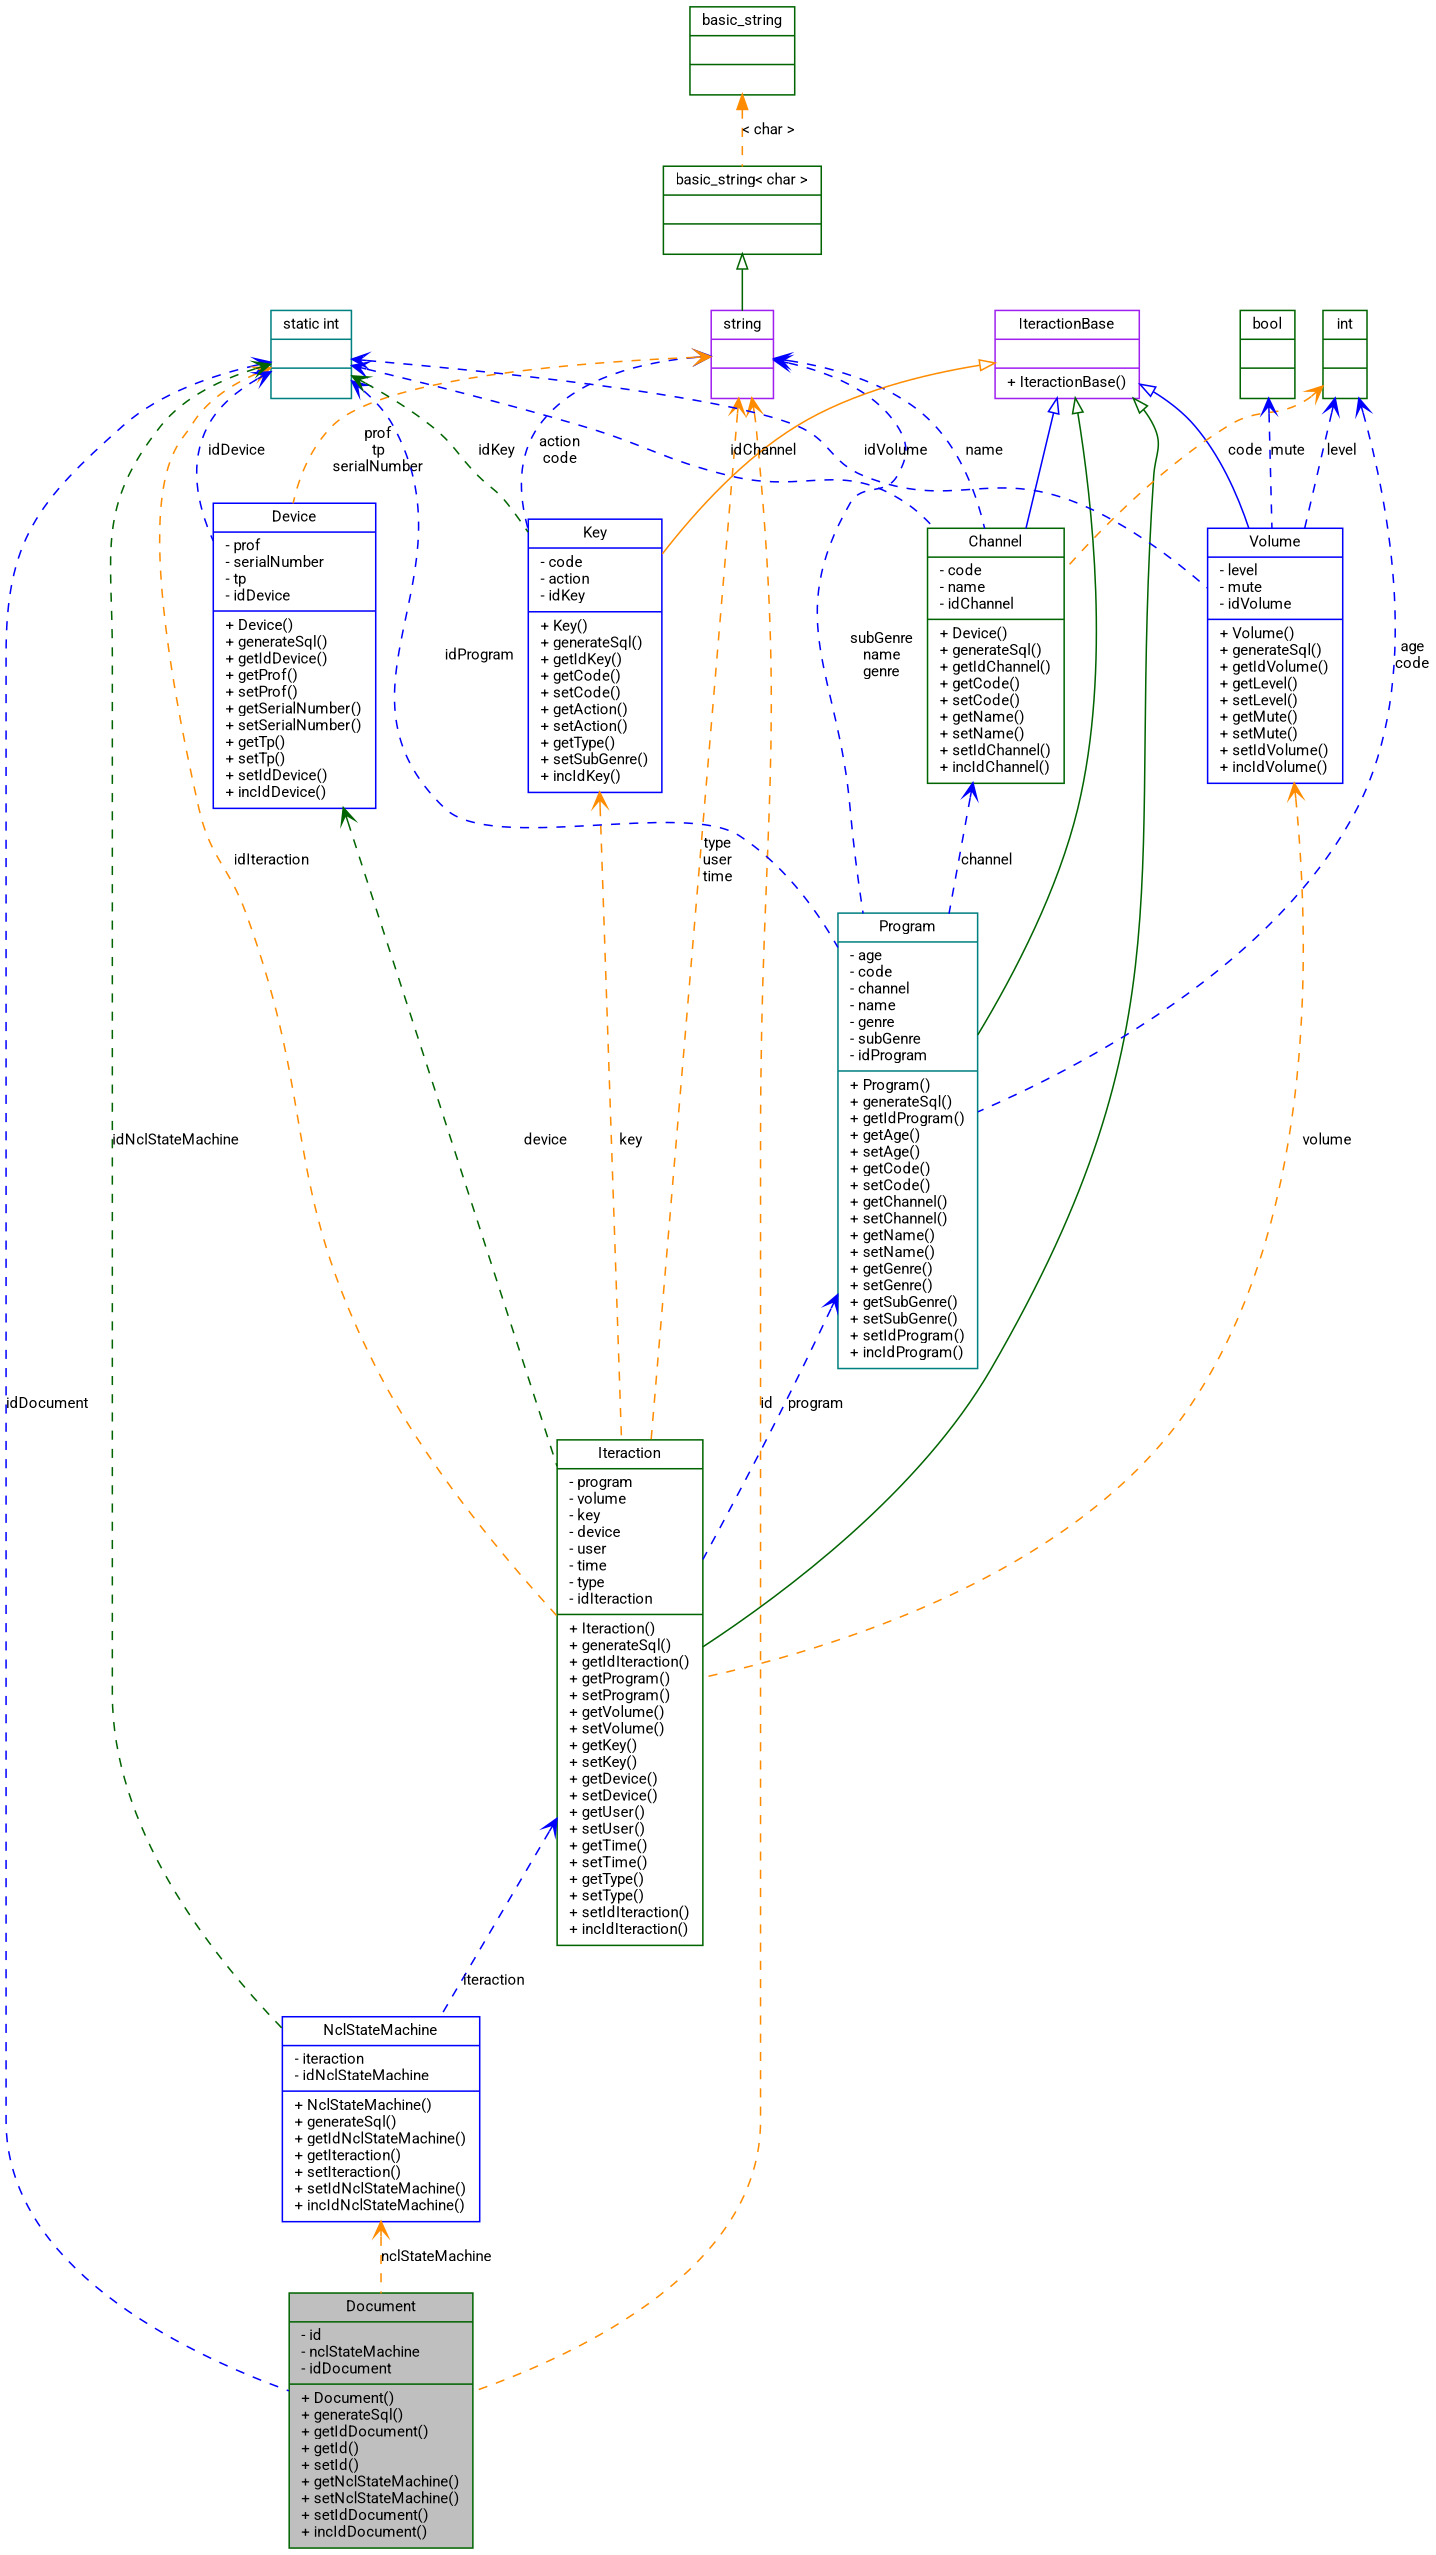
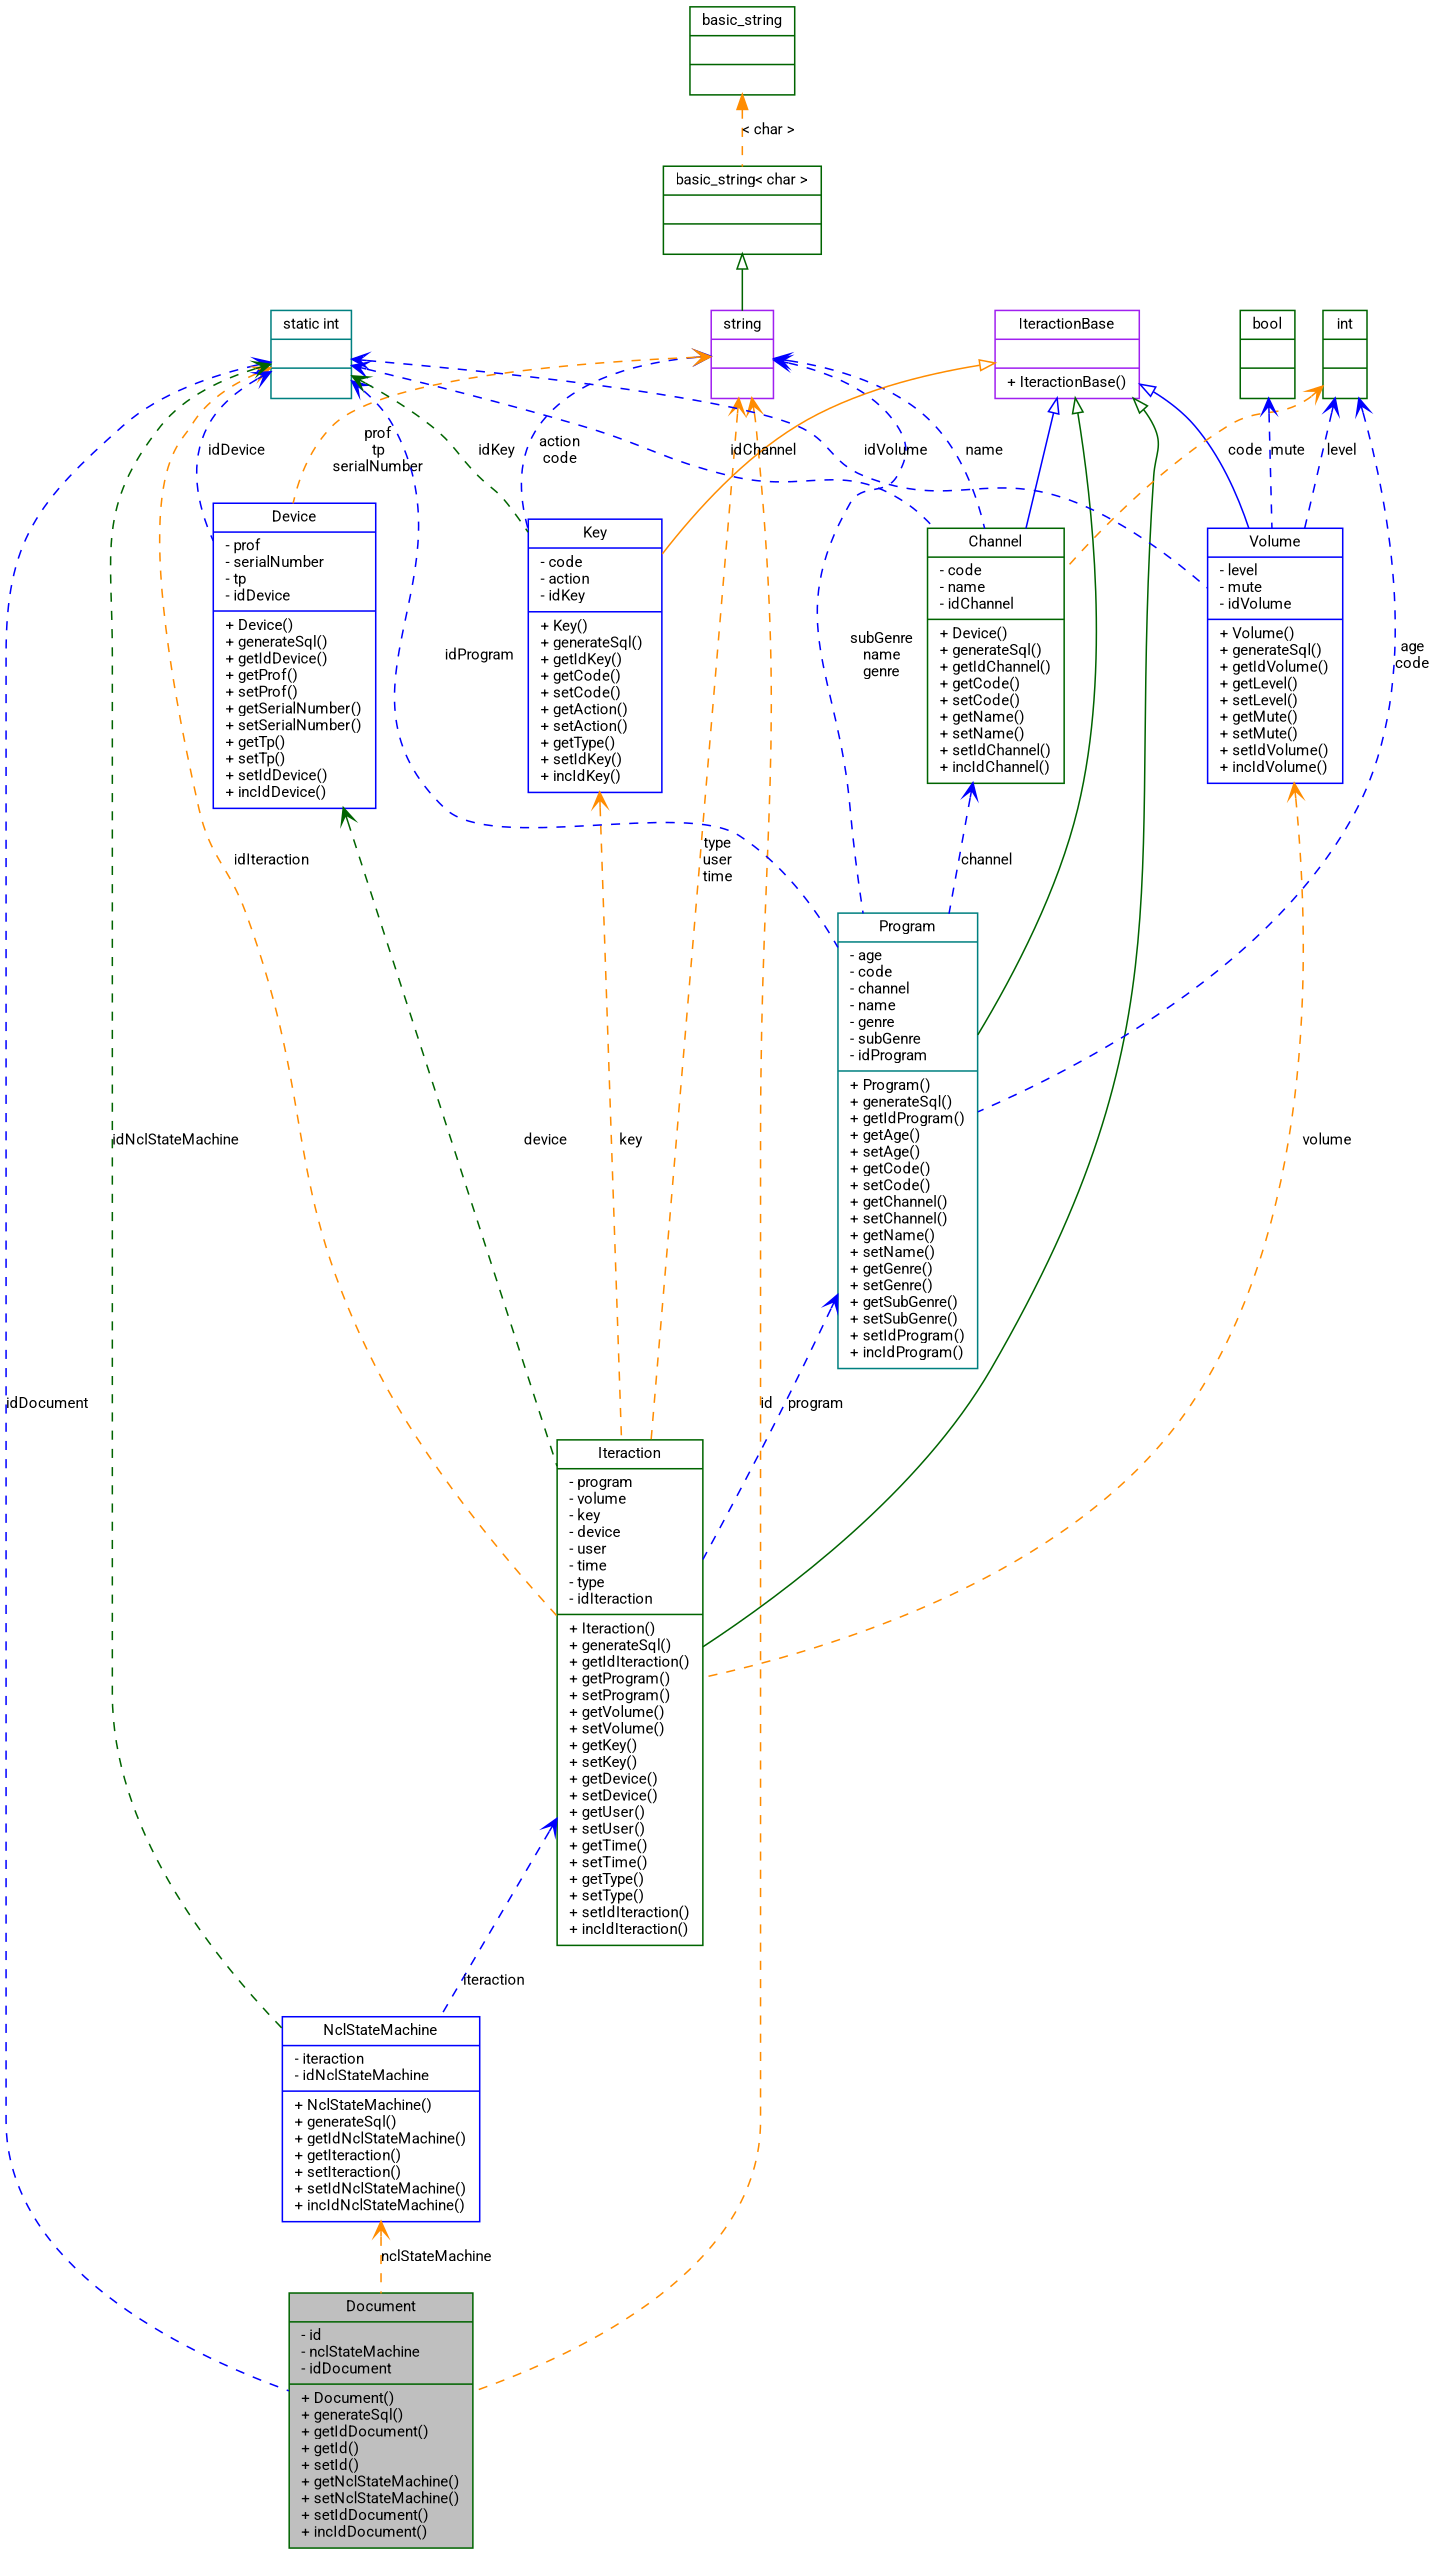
(595, 760) -> (582, 760)
